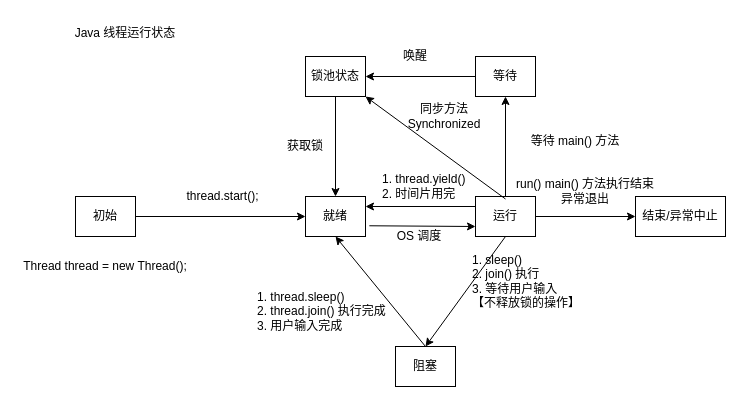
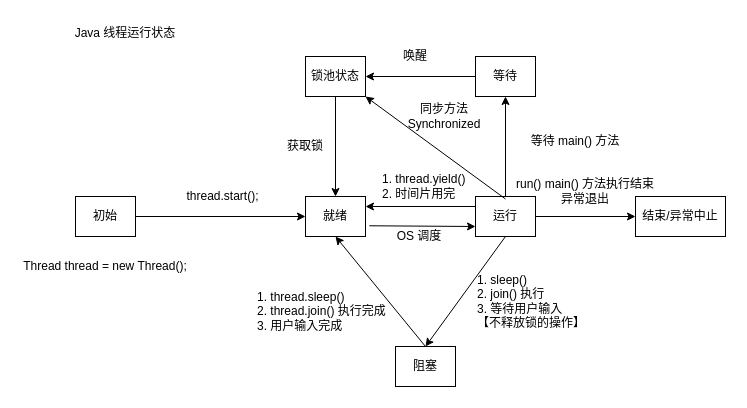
(526, 282) -> (531, 302)
